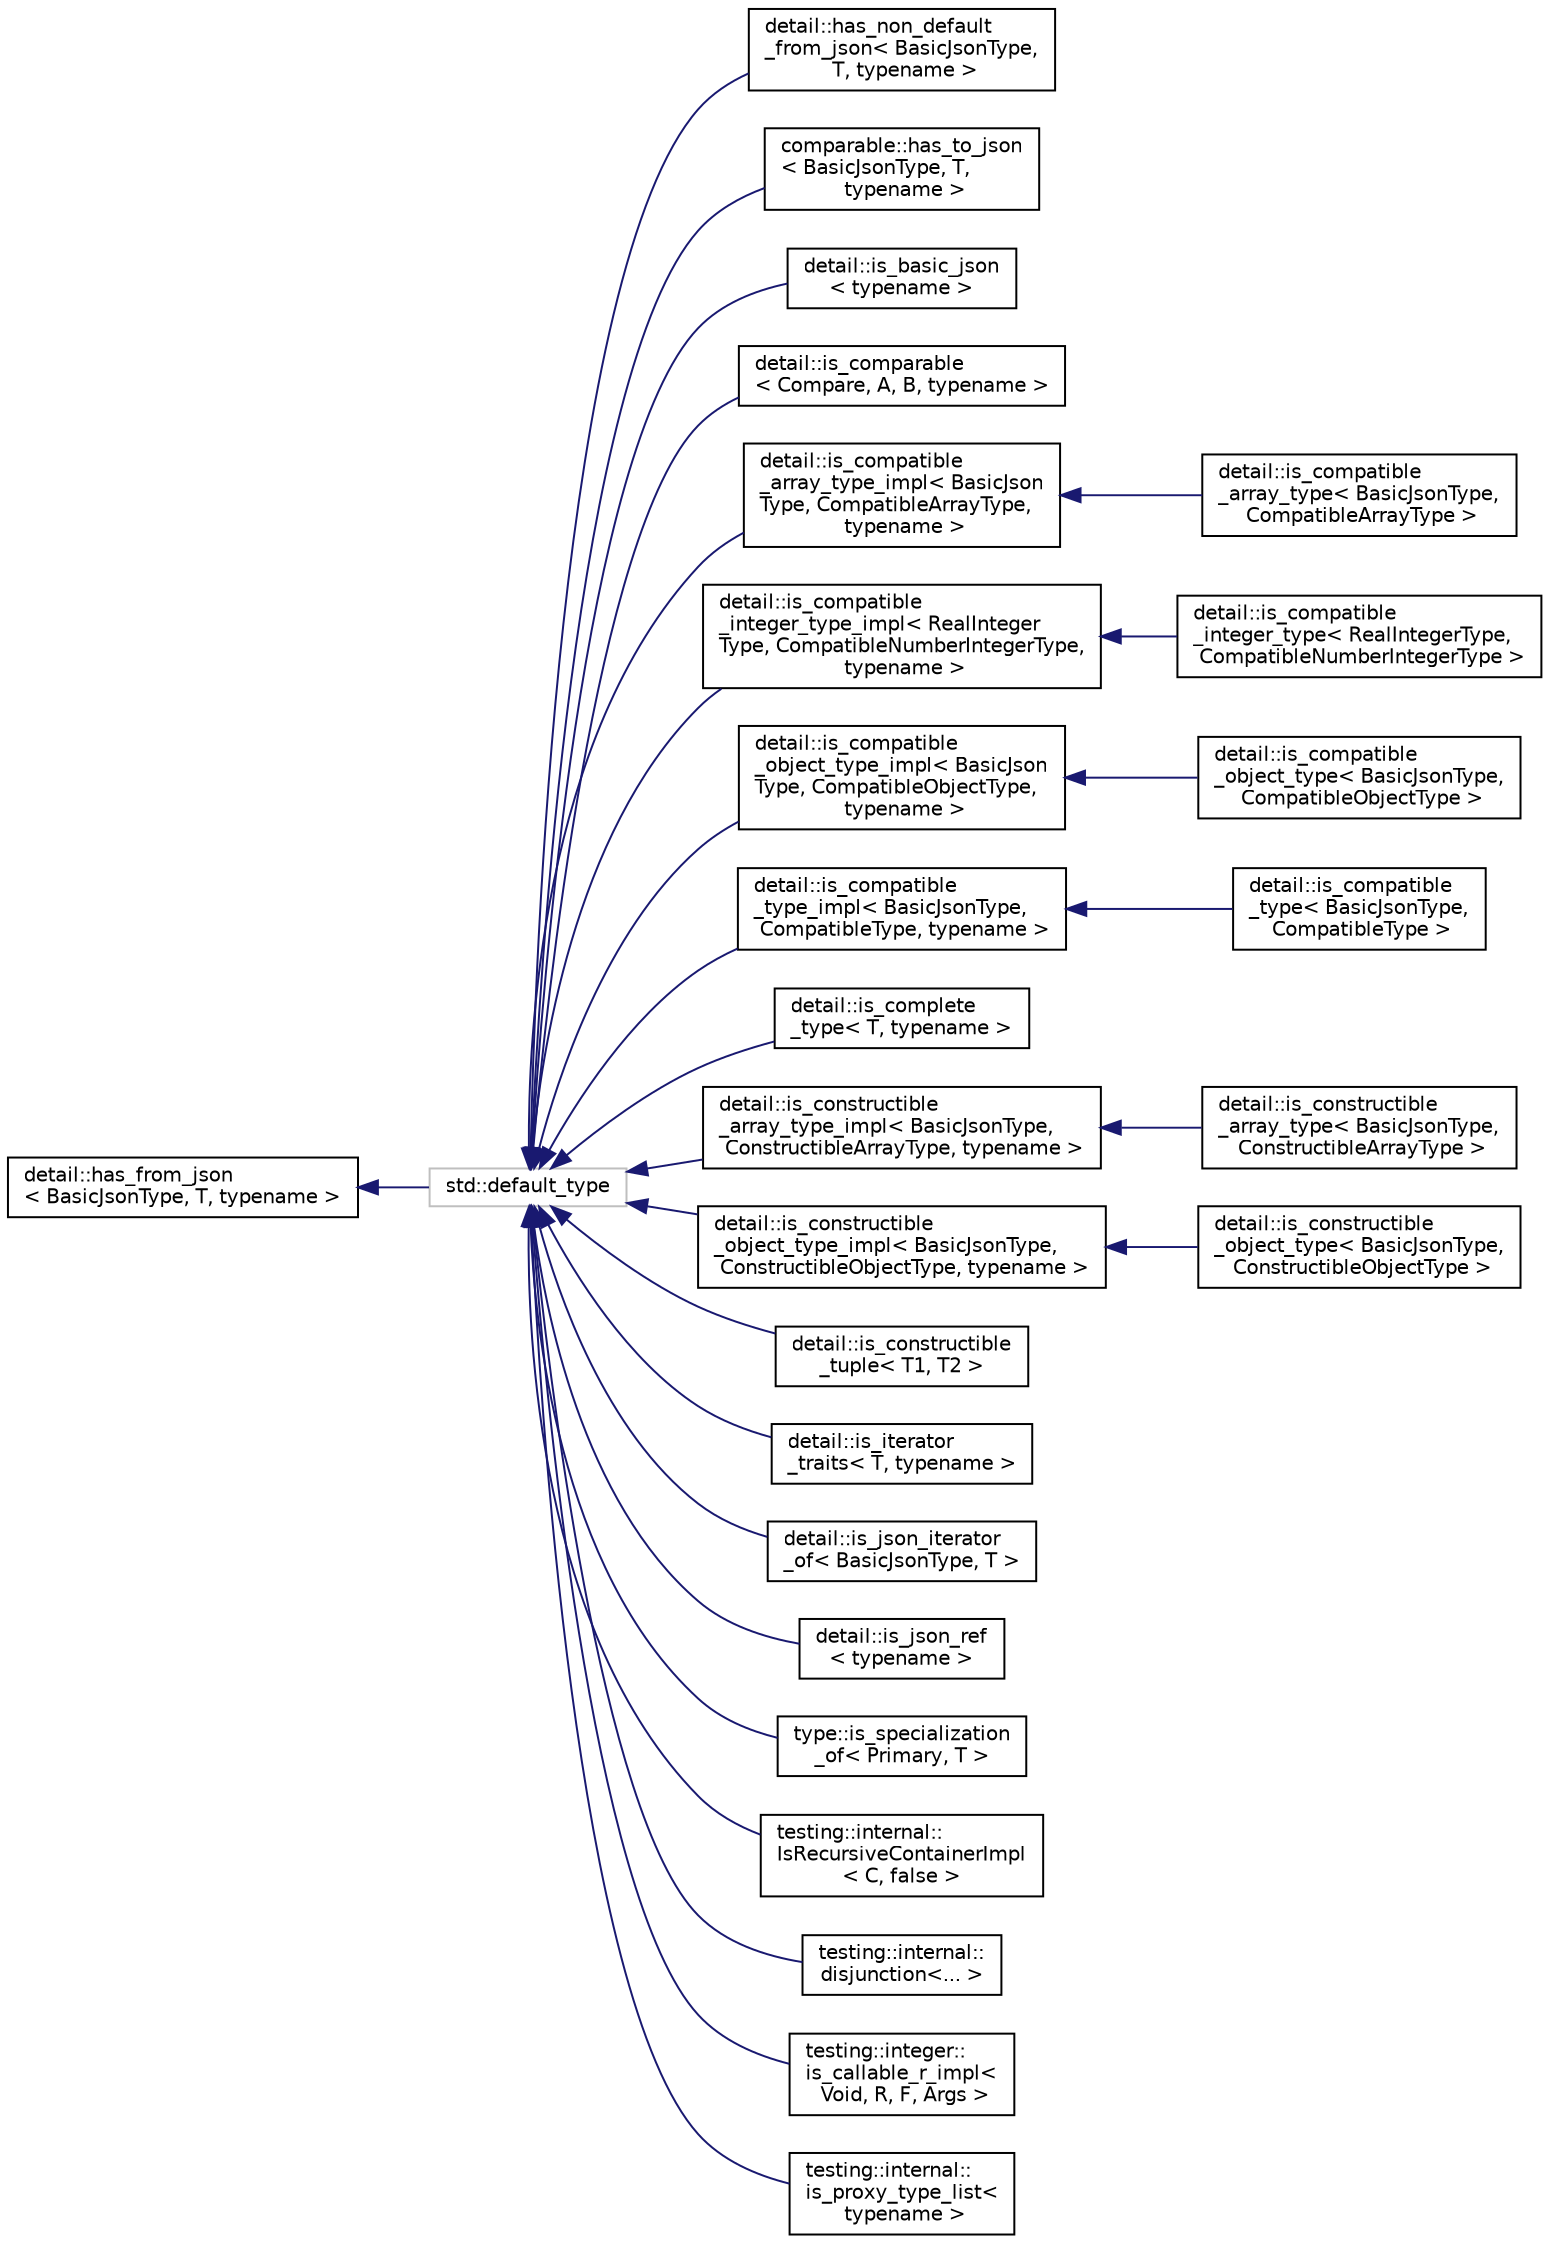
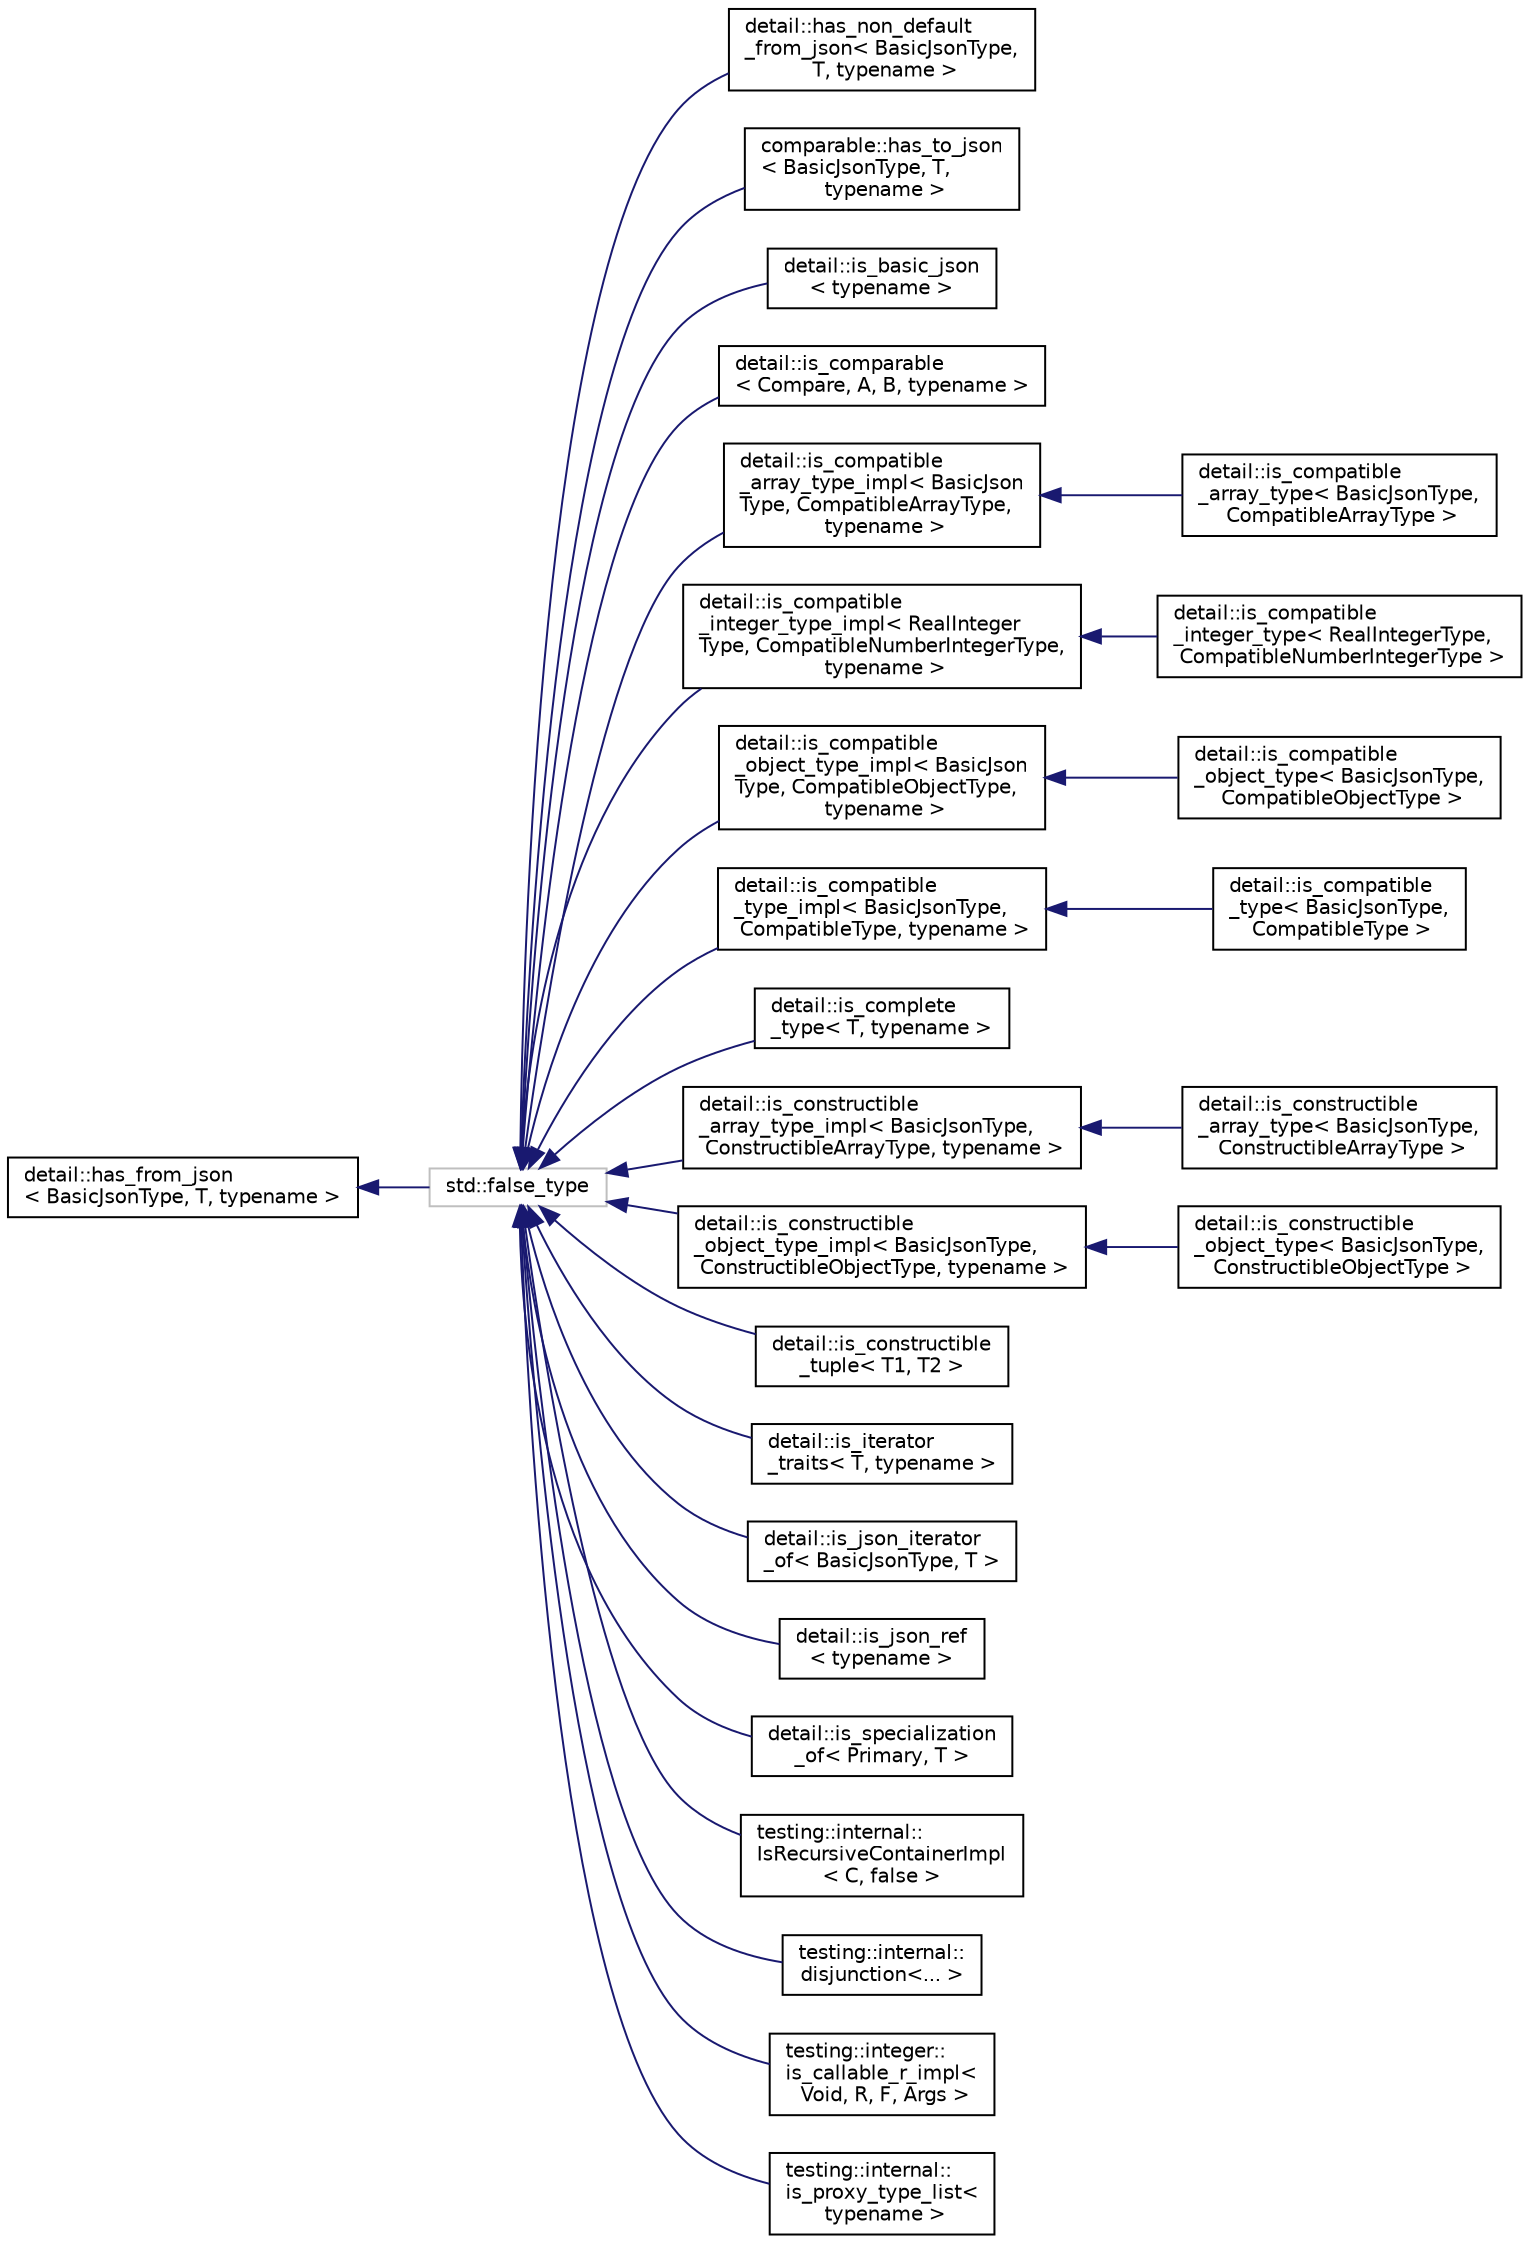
(528, 1187) -> (518, 1187)
(902, 1746) -> (882, 1746)
